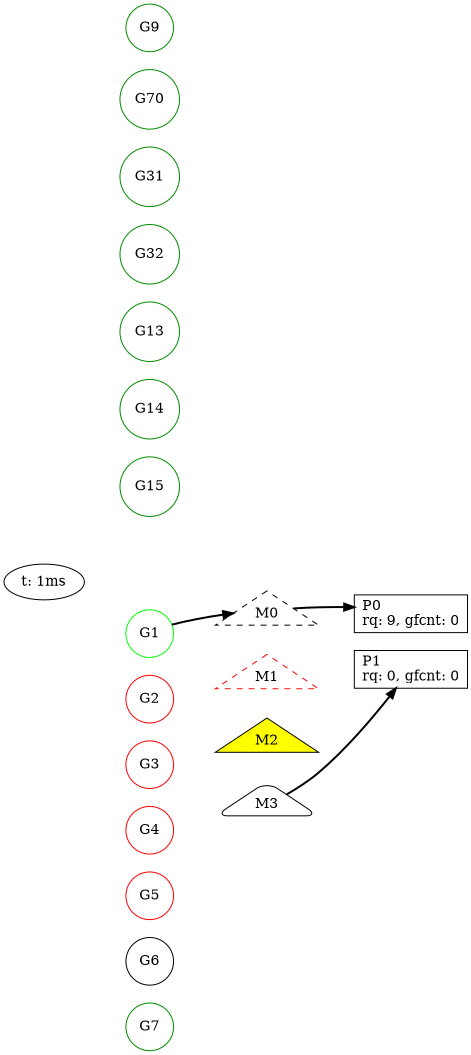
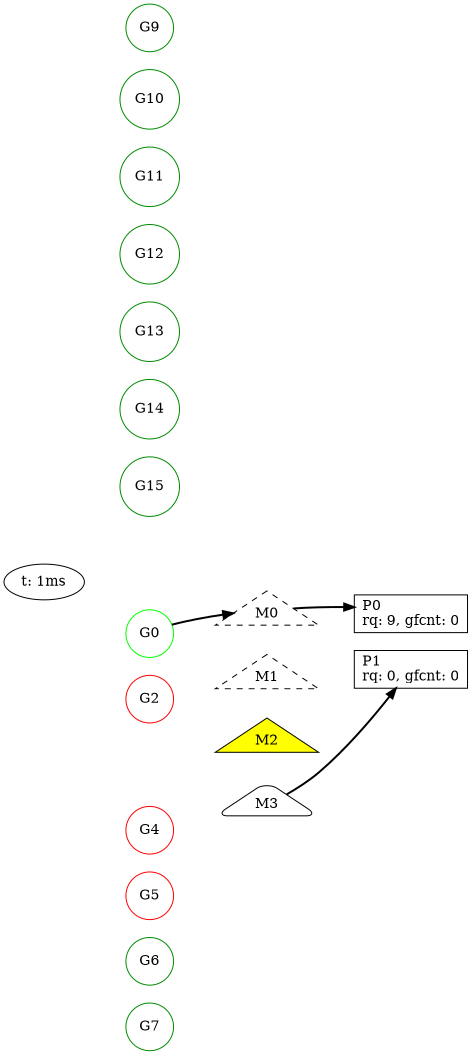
(150, 99) -> (150, 99)
(150, 177) -> (150, 177)
(150, 254) -> (150, 254)
(150, 634) -> (150, 634)
(267, 677) -> (267, 677)
(150, 765) -> none
(150, 961) -> (150, 961)
